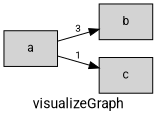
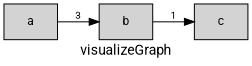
(74, 61) -> (169, 22)
